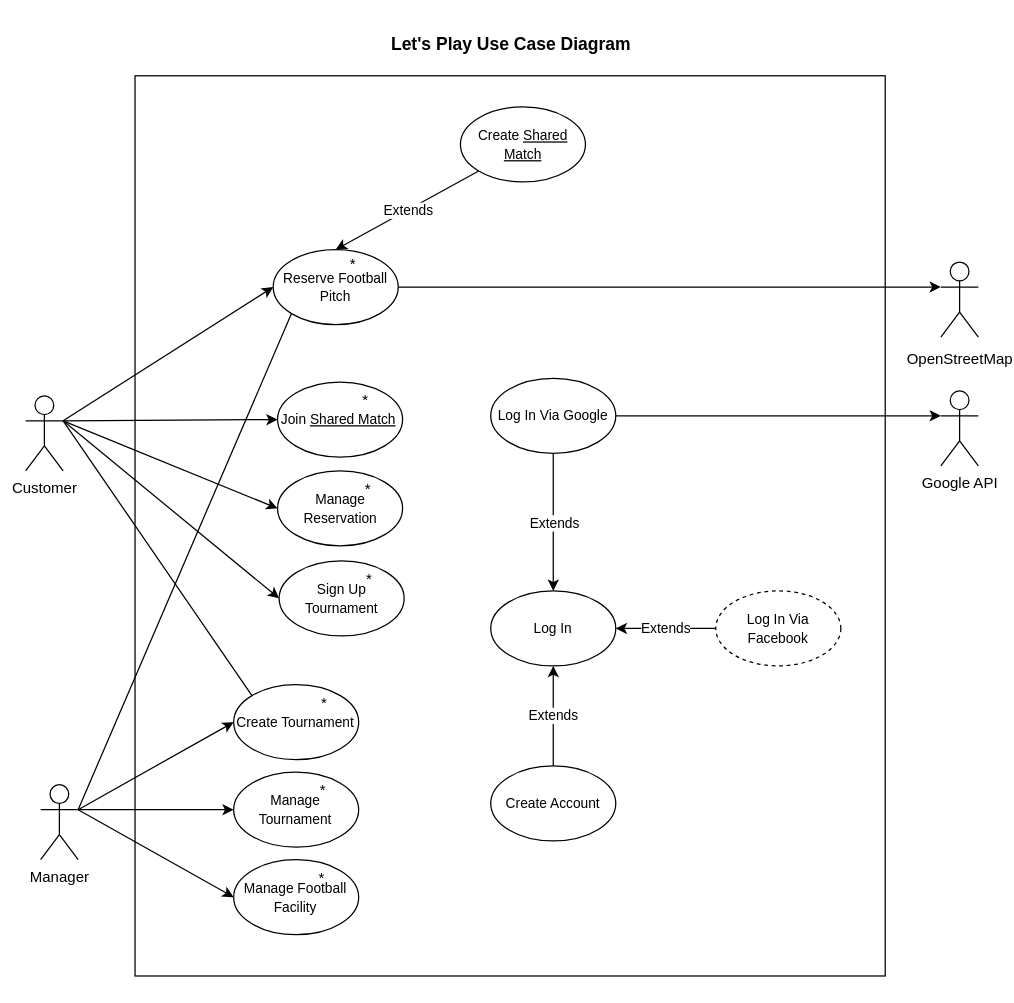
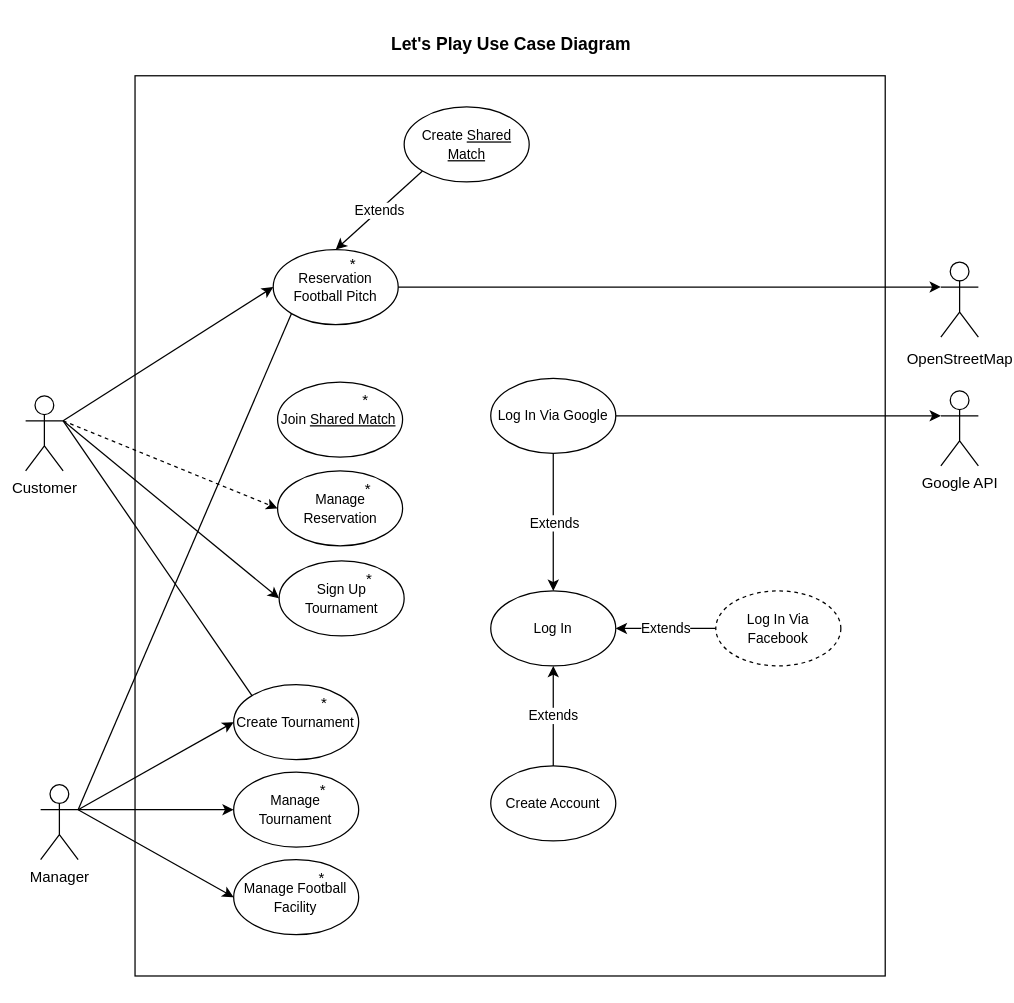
(523, 144) -> (467, 144)
(336, 287) -> (336, 287)
(169, 420) -> none
(170, 464) -> (170, 464)
